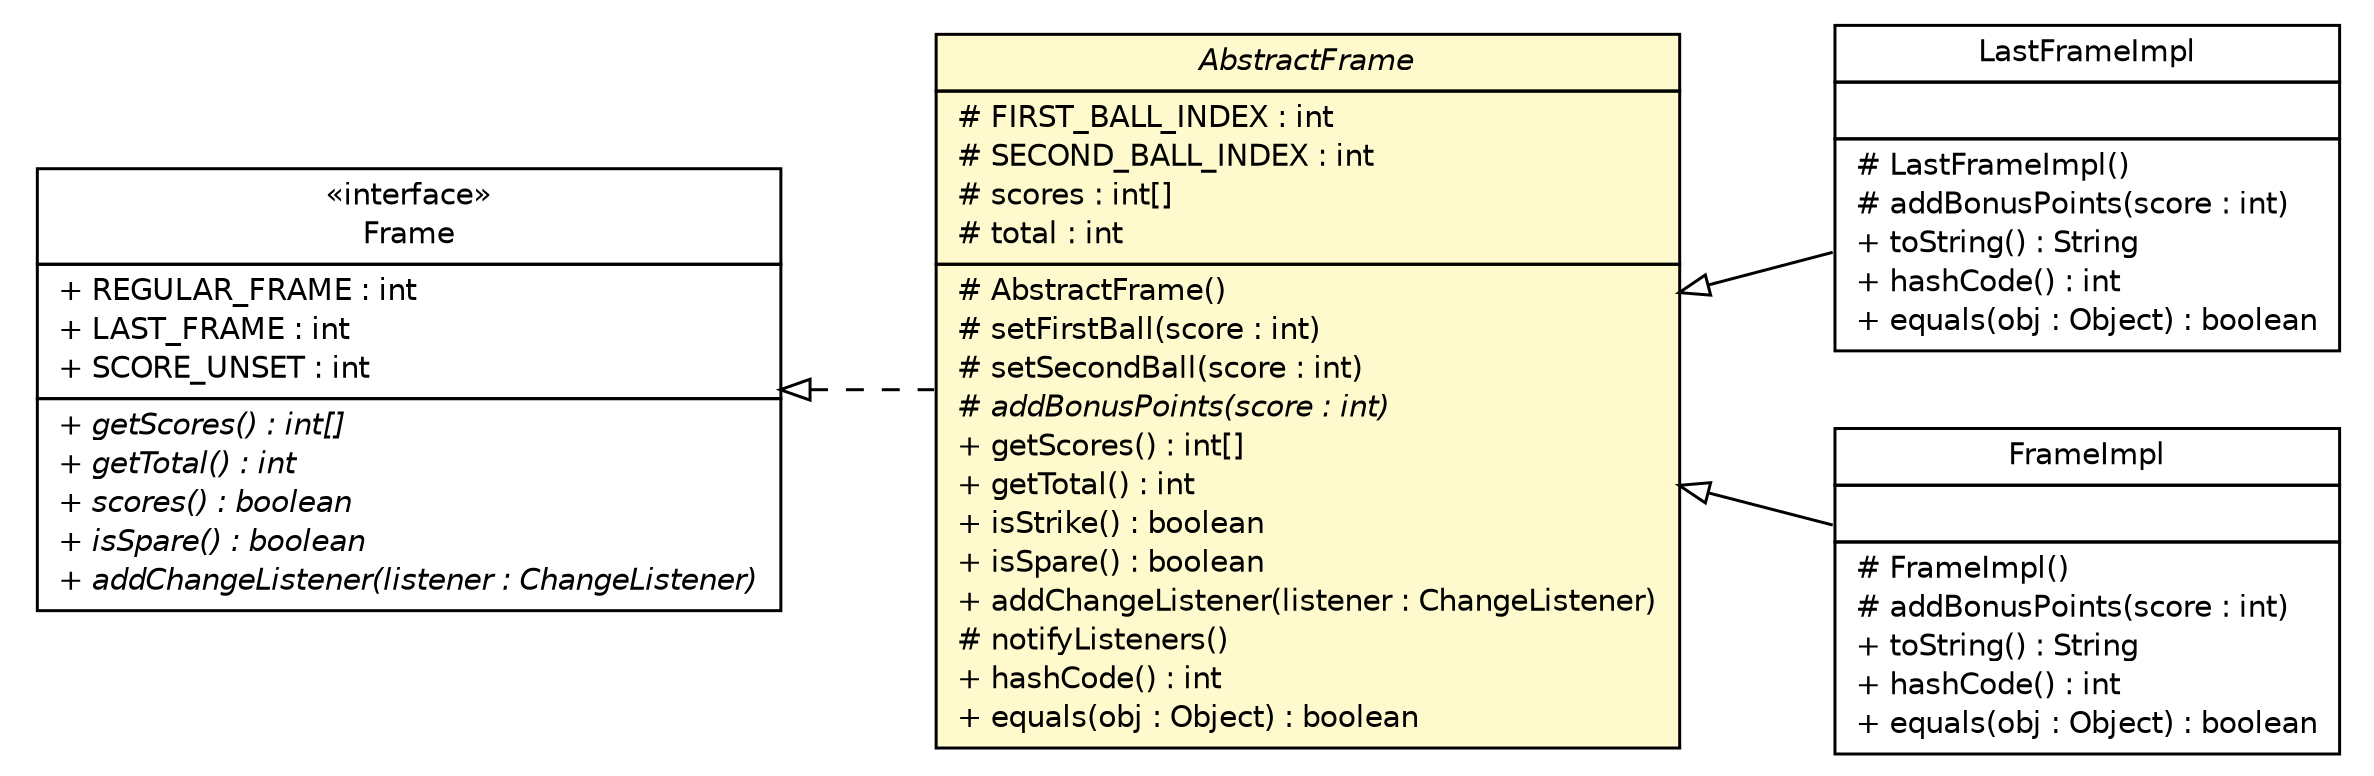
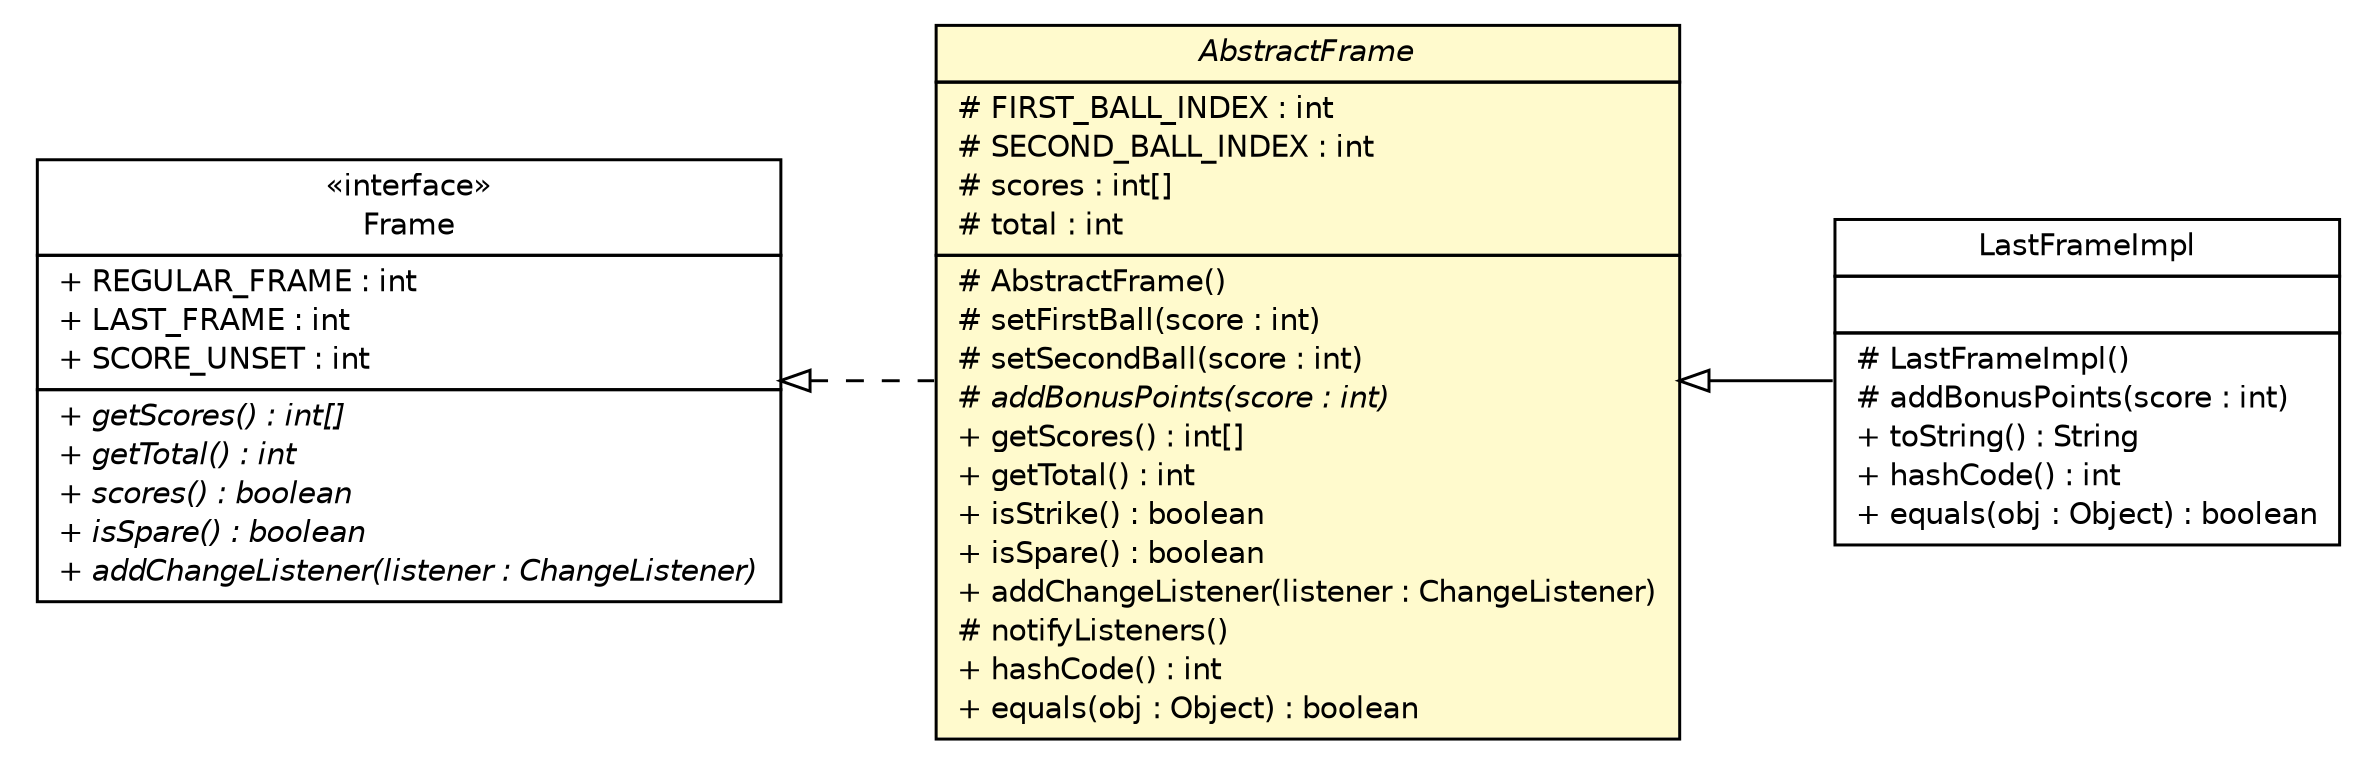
(2086, 590) -> none
